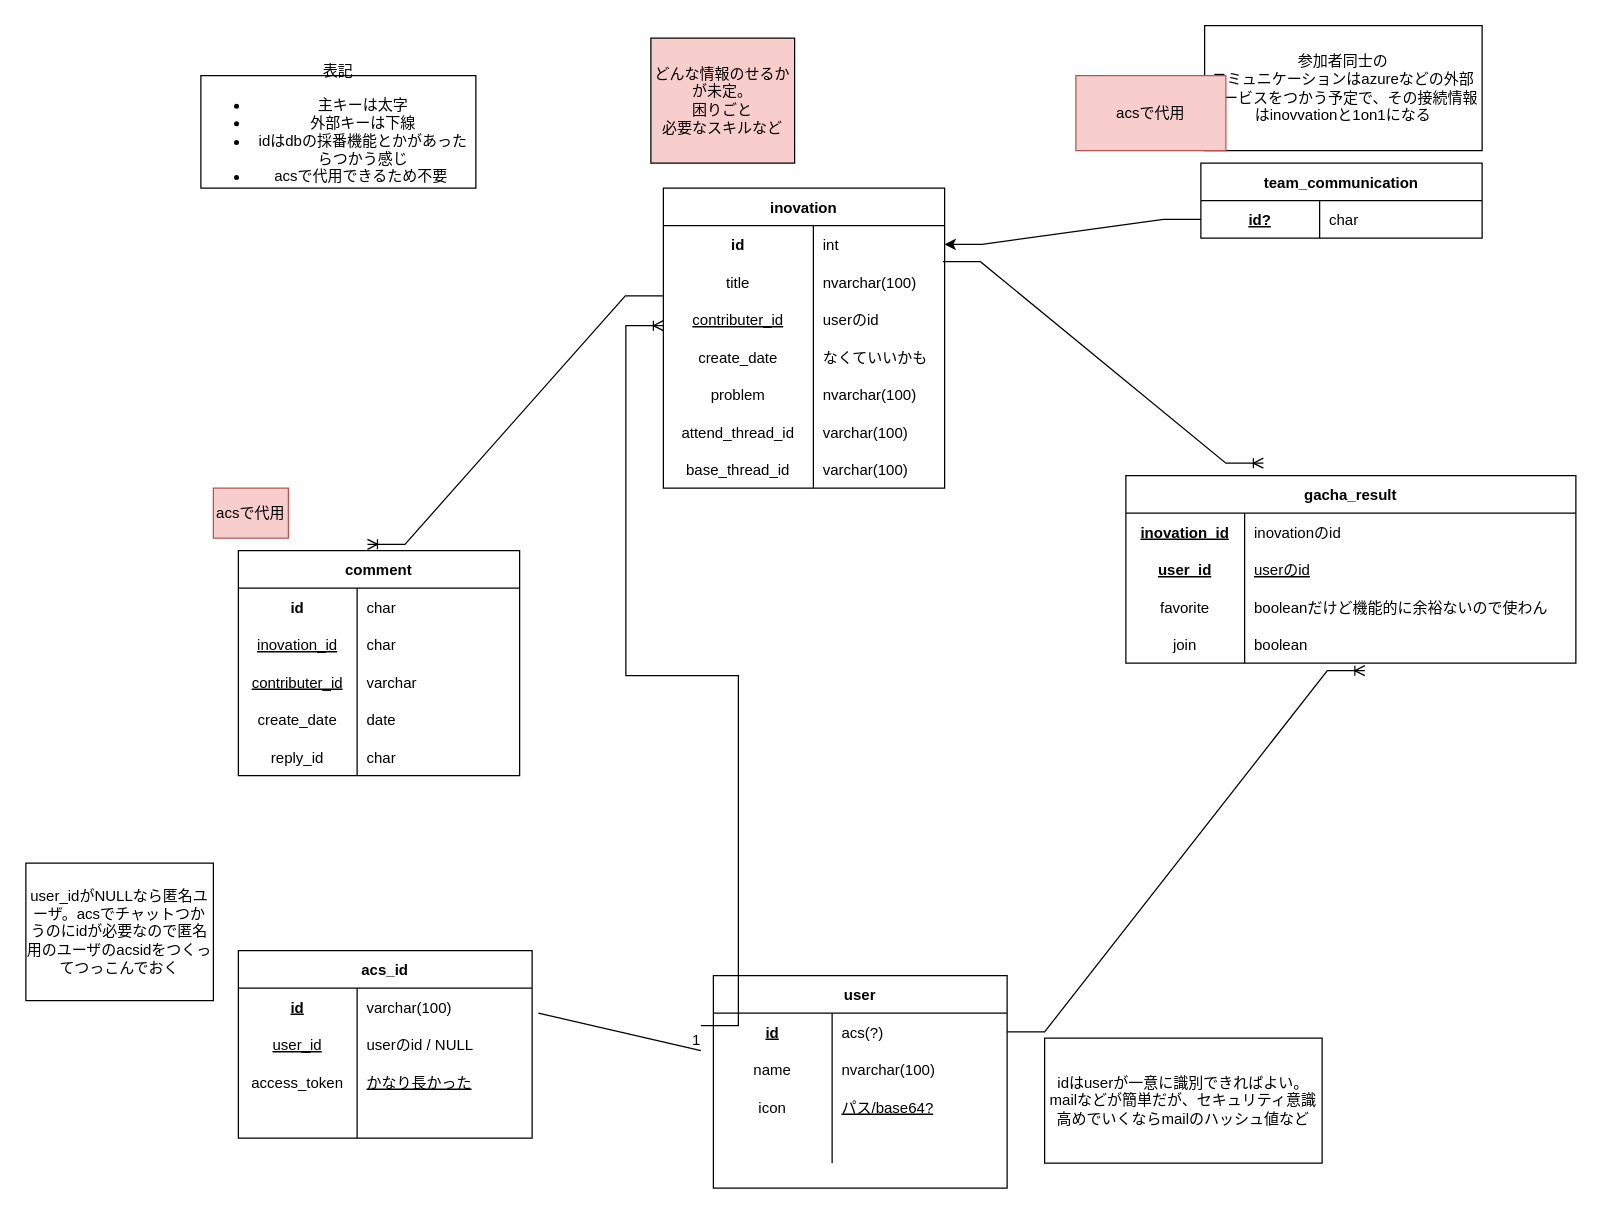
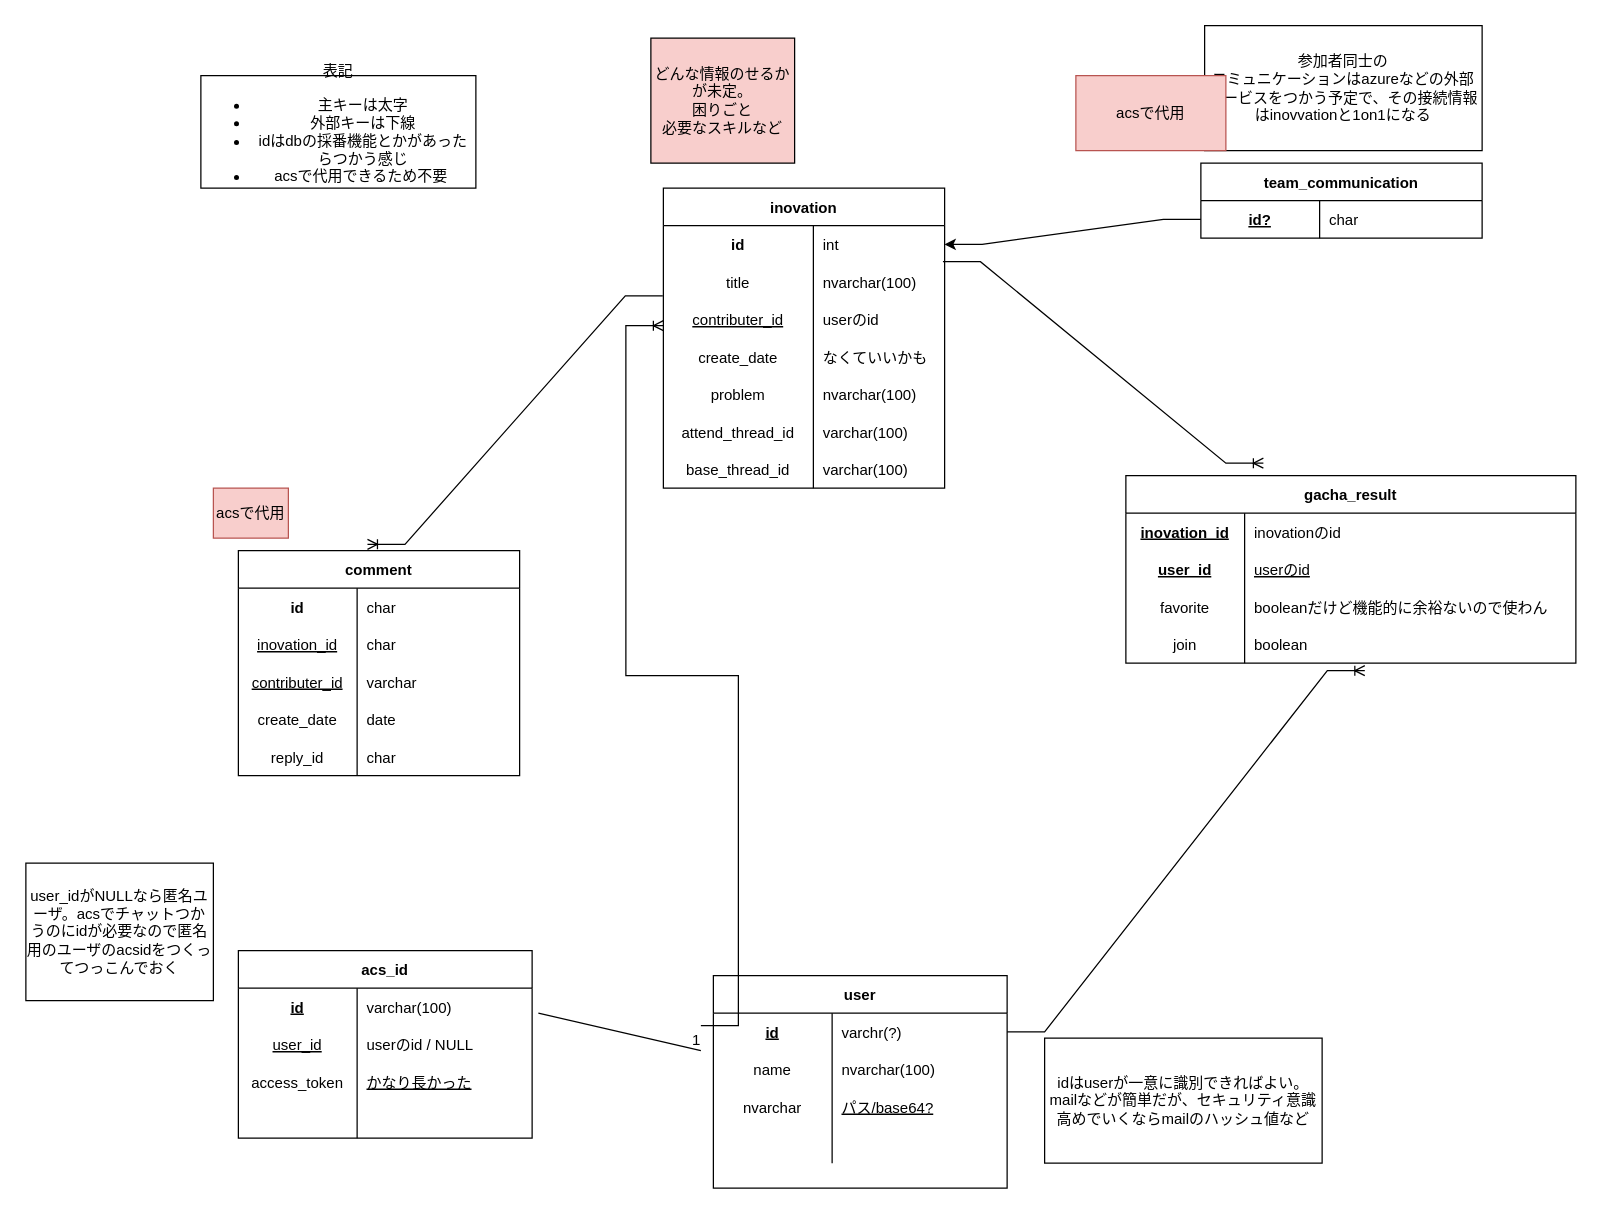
(866, 1033) -> (879, 1033)
(772, 1108) -> (772, 1108)
